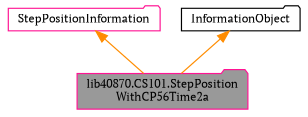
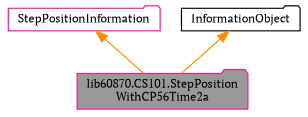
(162, 91) -> (162, 91)
